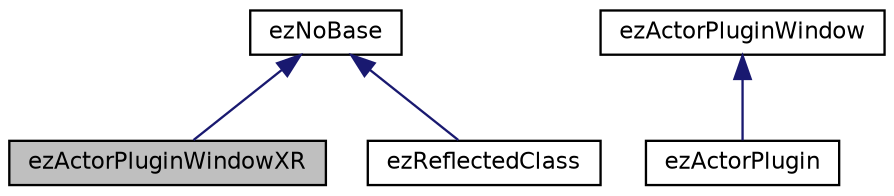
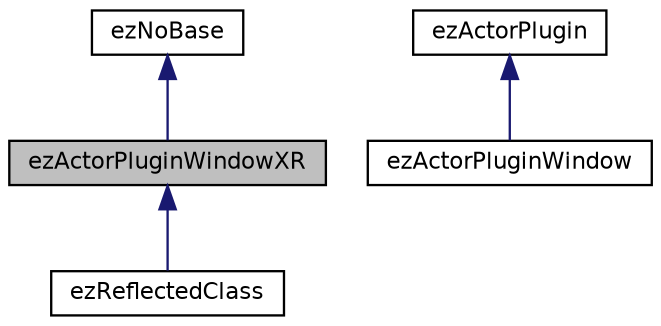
(414, 105) -> (168, 240)
(743, 110) -> (510, 110)
